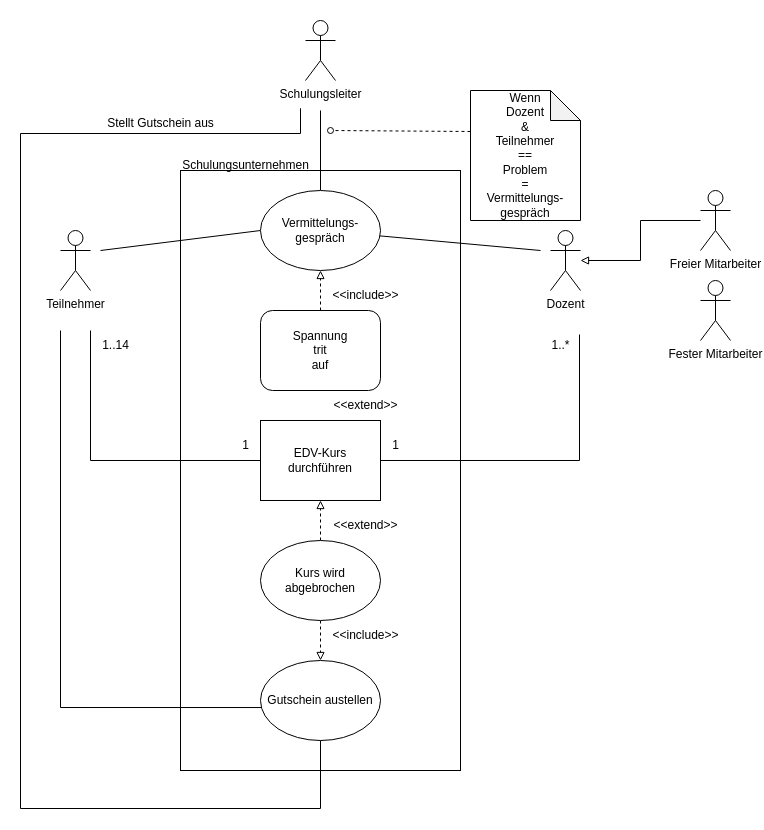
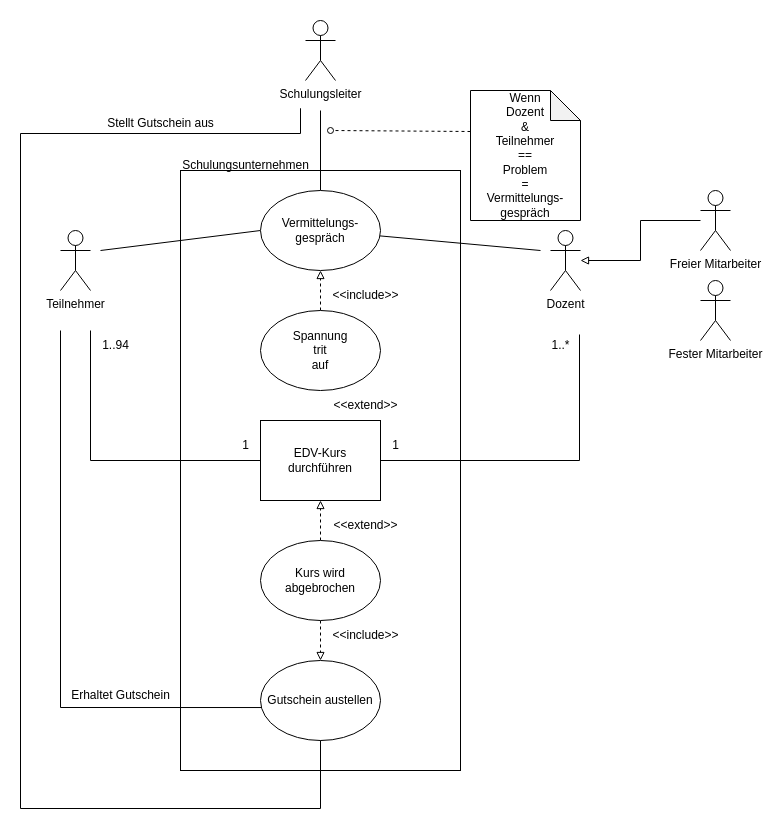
(116, 346) -> (116, 346)
(321, 351) -> (321, 351)
none -> (121, 696)
